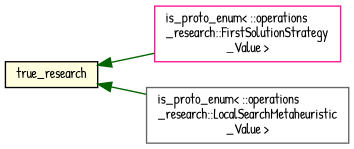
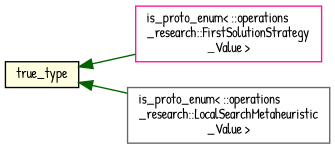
(52, 75) -> (42, 75)
